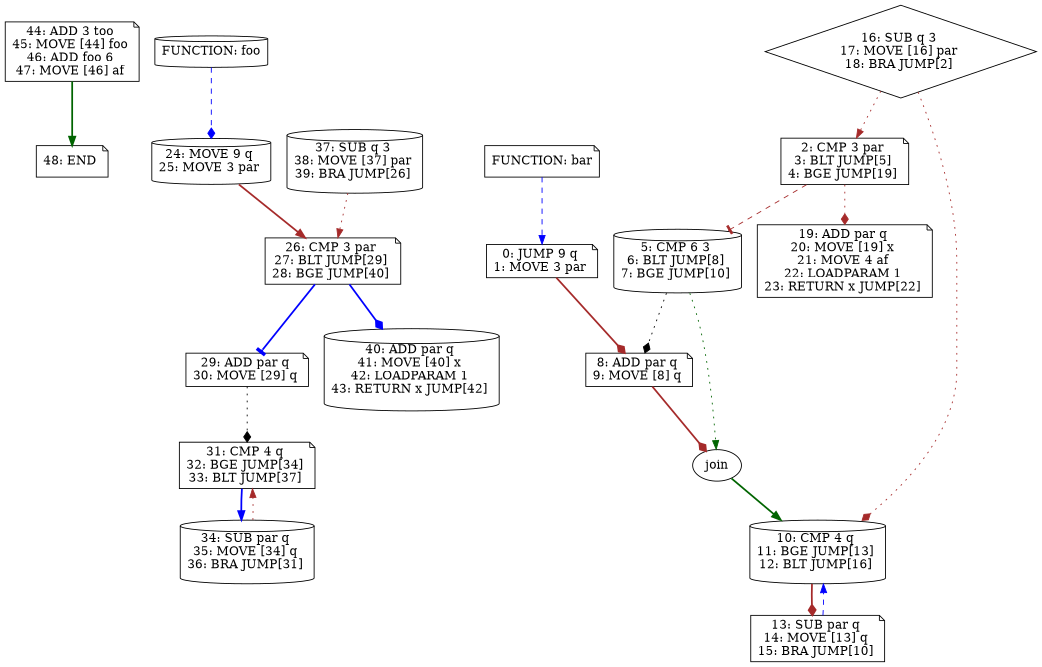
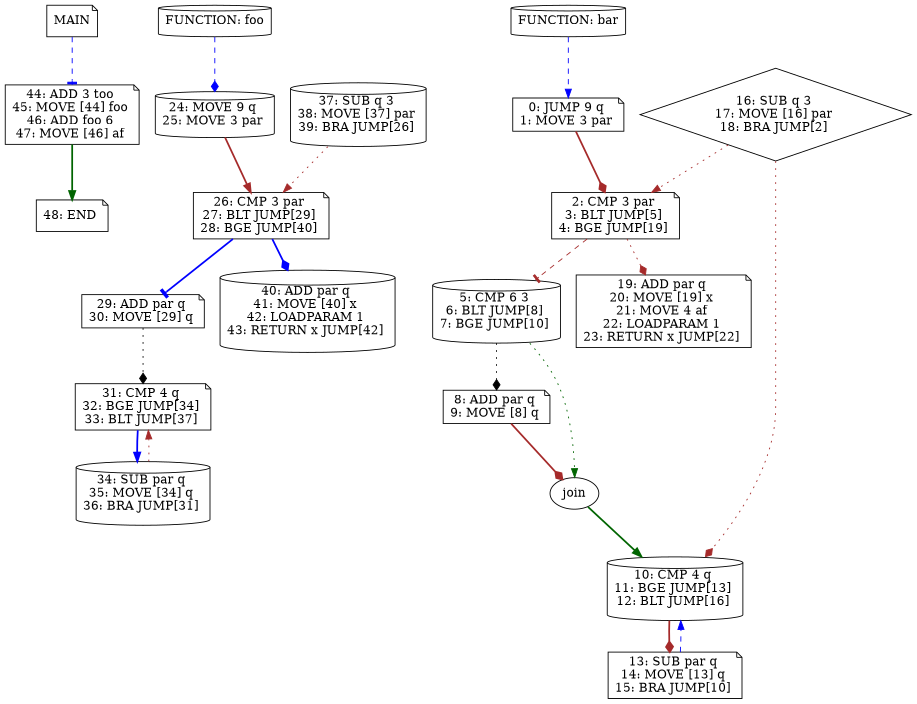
none -> (72, 21)
(542, 161) -> (568, 21)
(587, 311) -> (588, 157)
